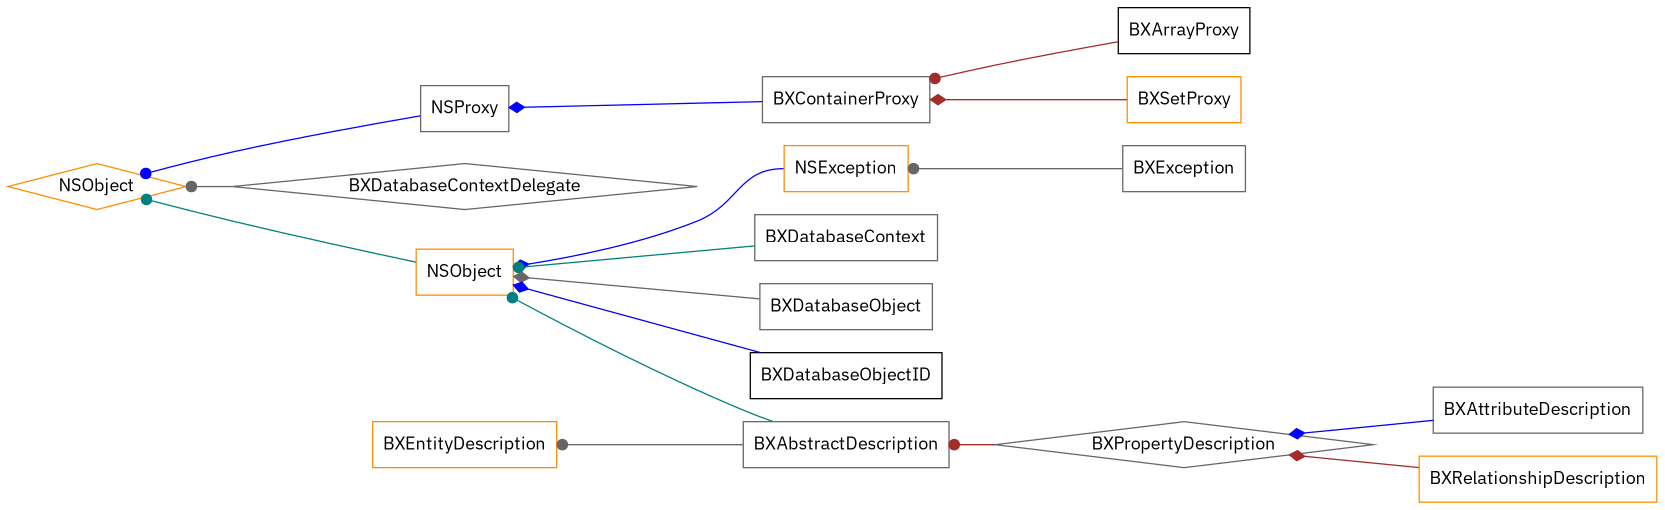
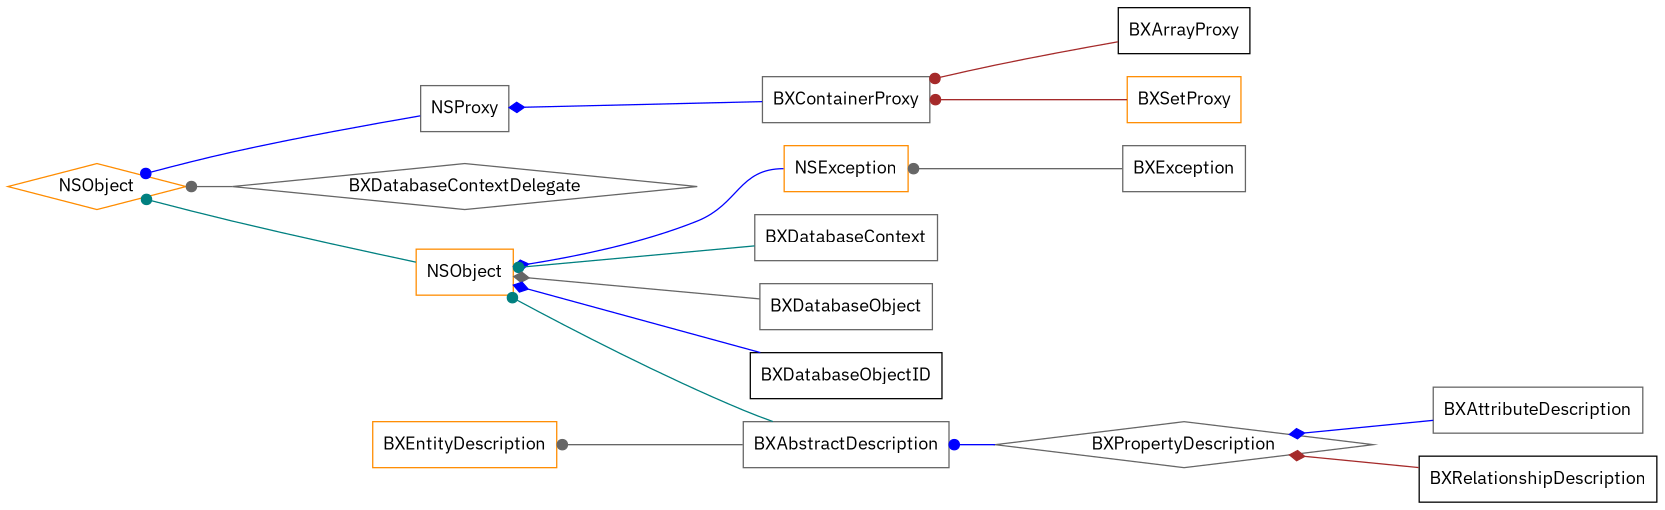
(1036, 100) -> (1034, 100)
(977, 445) -> (977, 445)
(1538, 479) -> (1538, 479)
